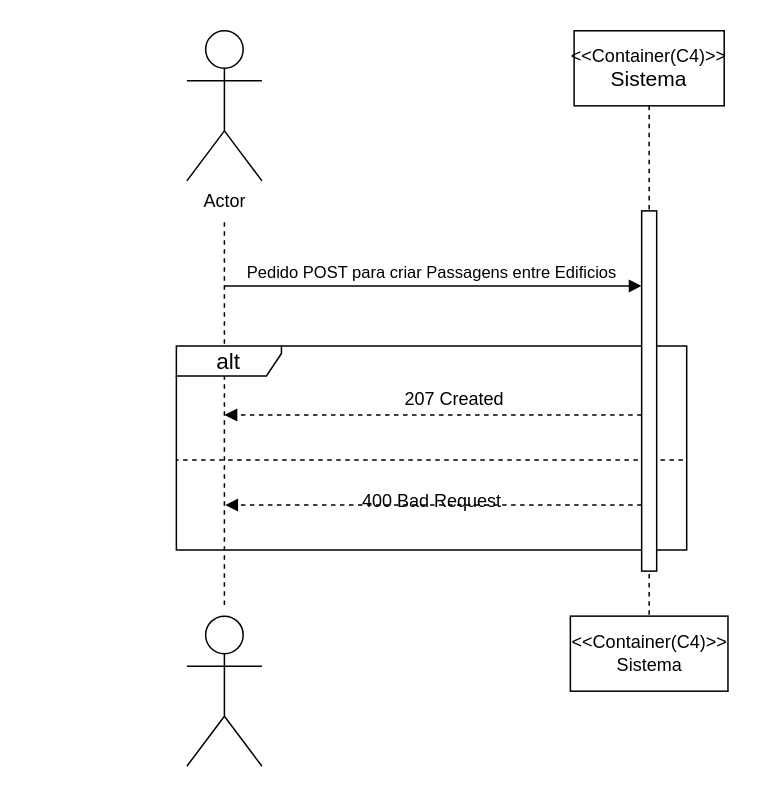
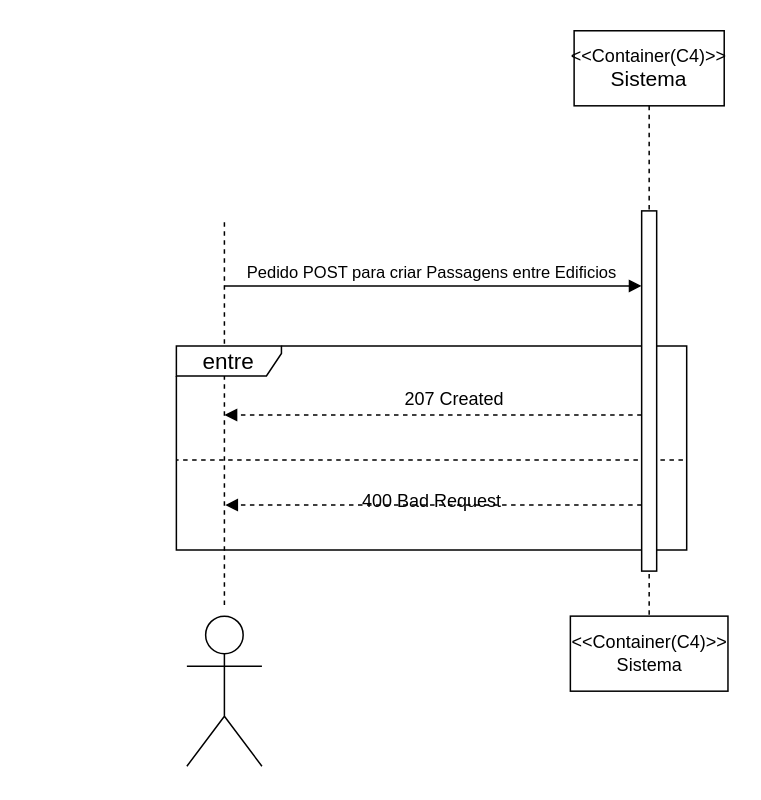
(224, 106) -> none
(229, 361) -> (229, 361)
